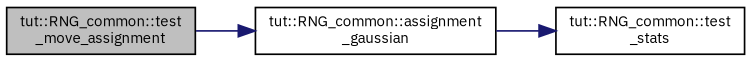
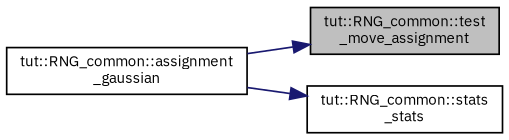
(217, 31) -> (270, 50)
(650, 31) -> (405, 109)
